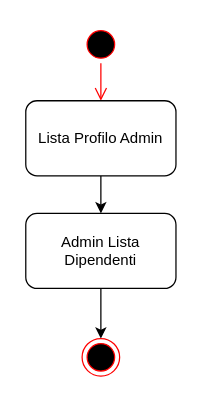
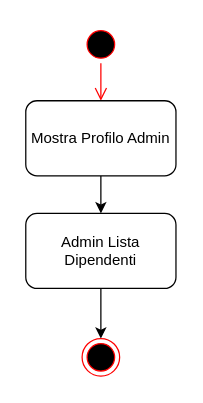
(101, 138) -> (101, 138)
